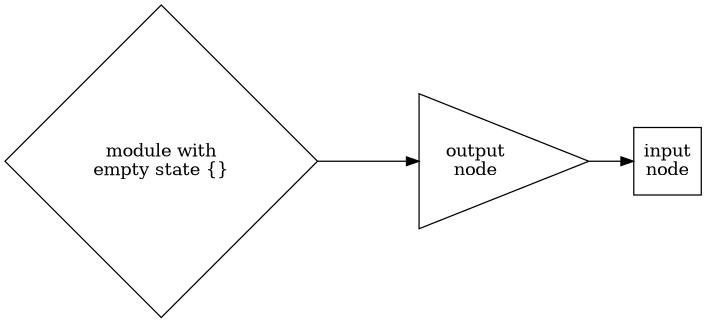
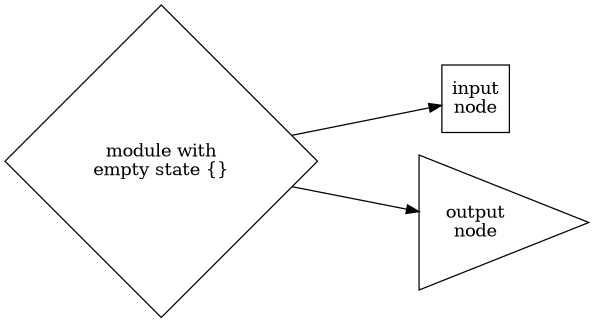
(605, 161) -> (361, 122)
